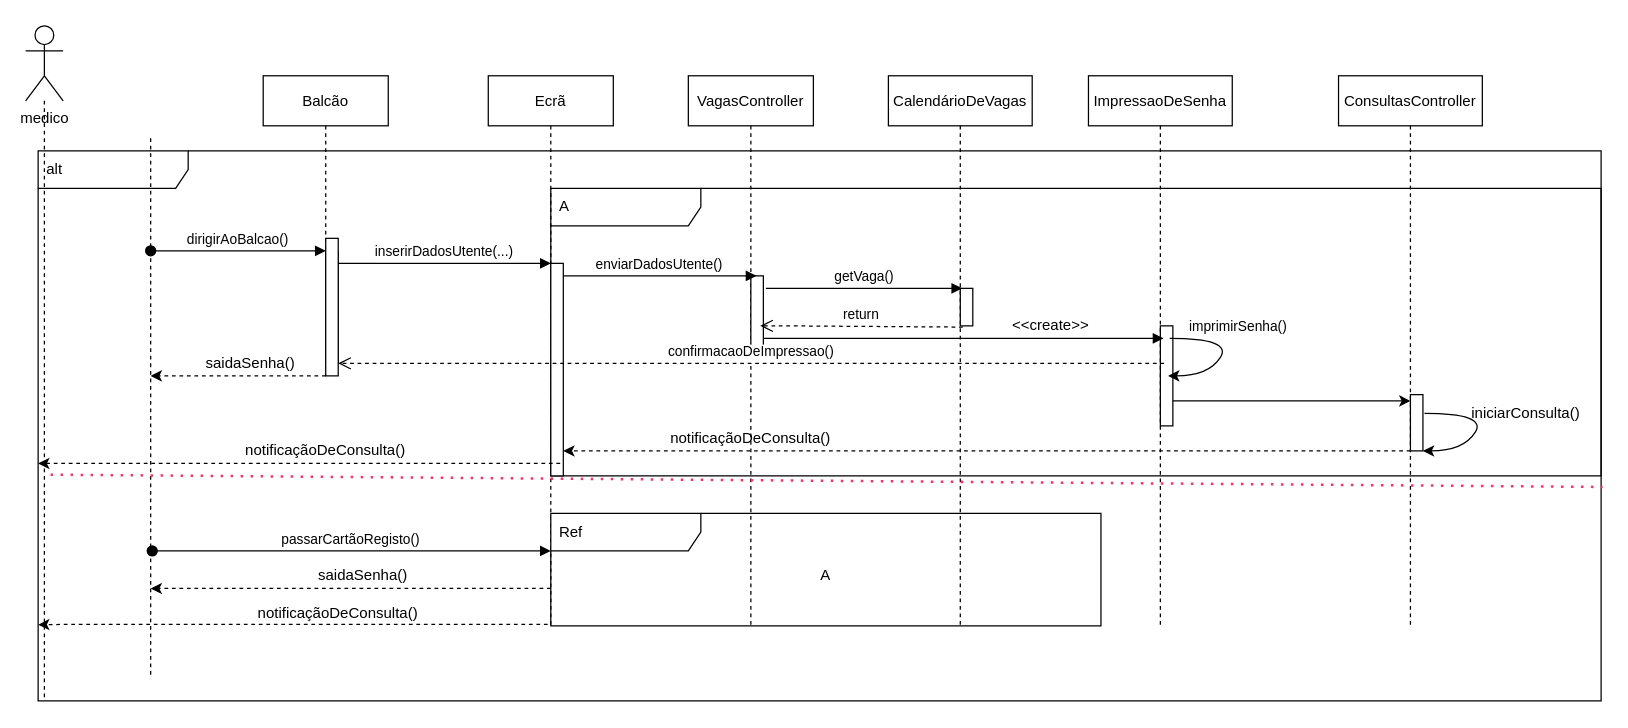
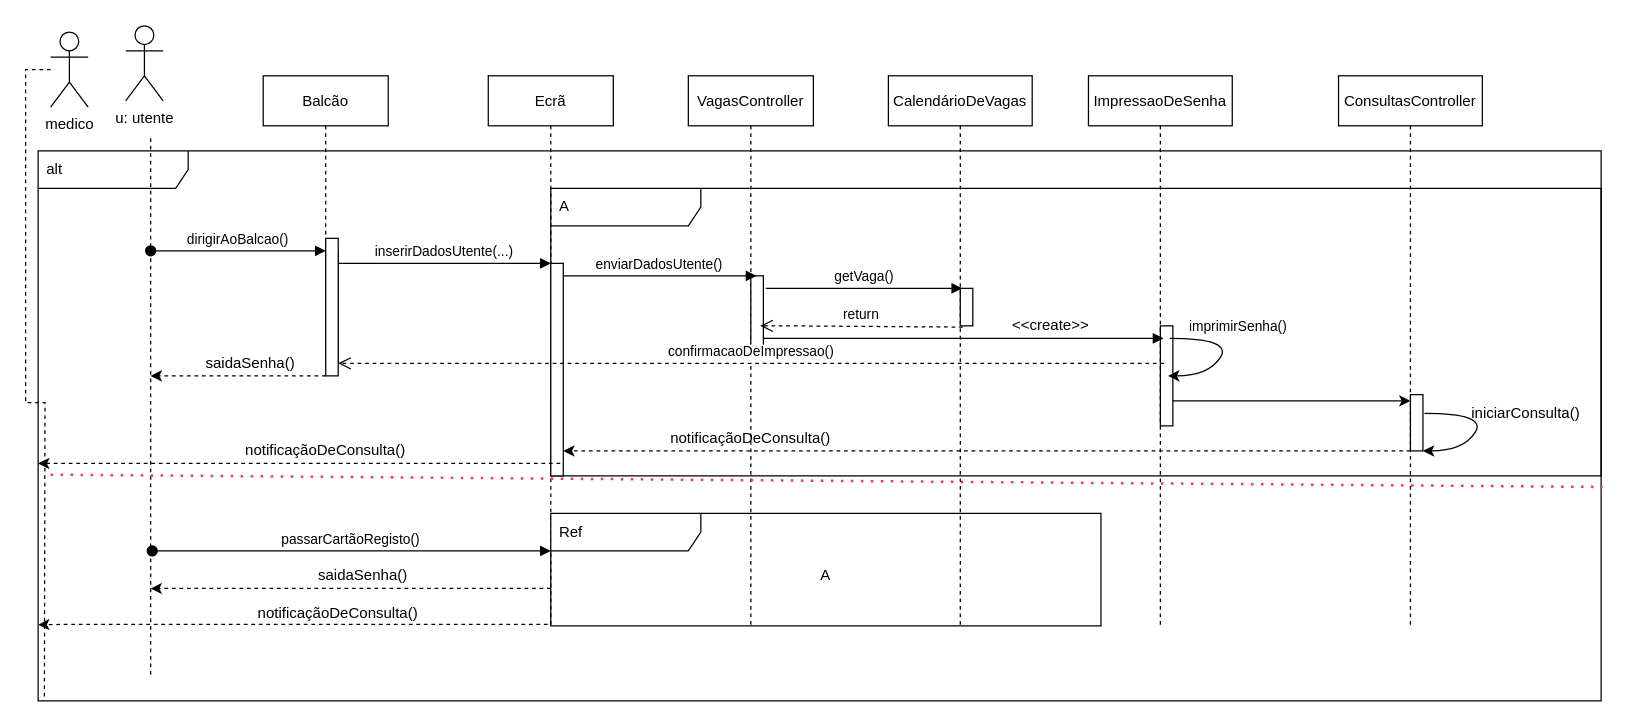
(44, 63) -> (69, 69)
none -> (144, 63)
